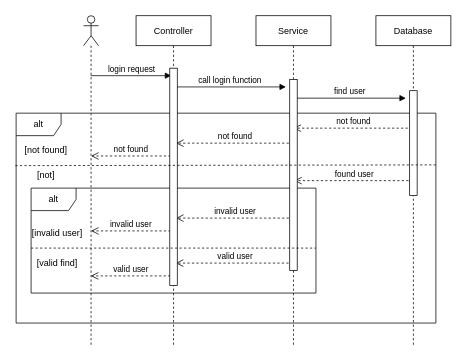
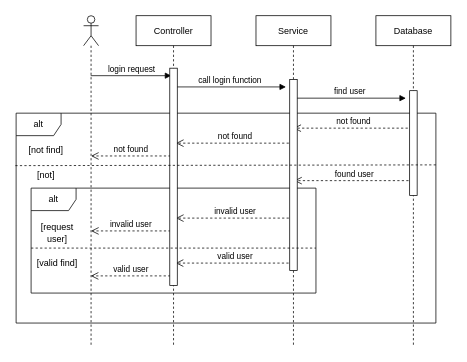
(46, 150) -> (46, 150)
(57, 233) -> (57, 233)
